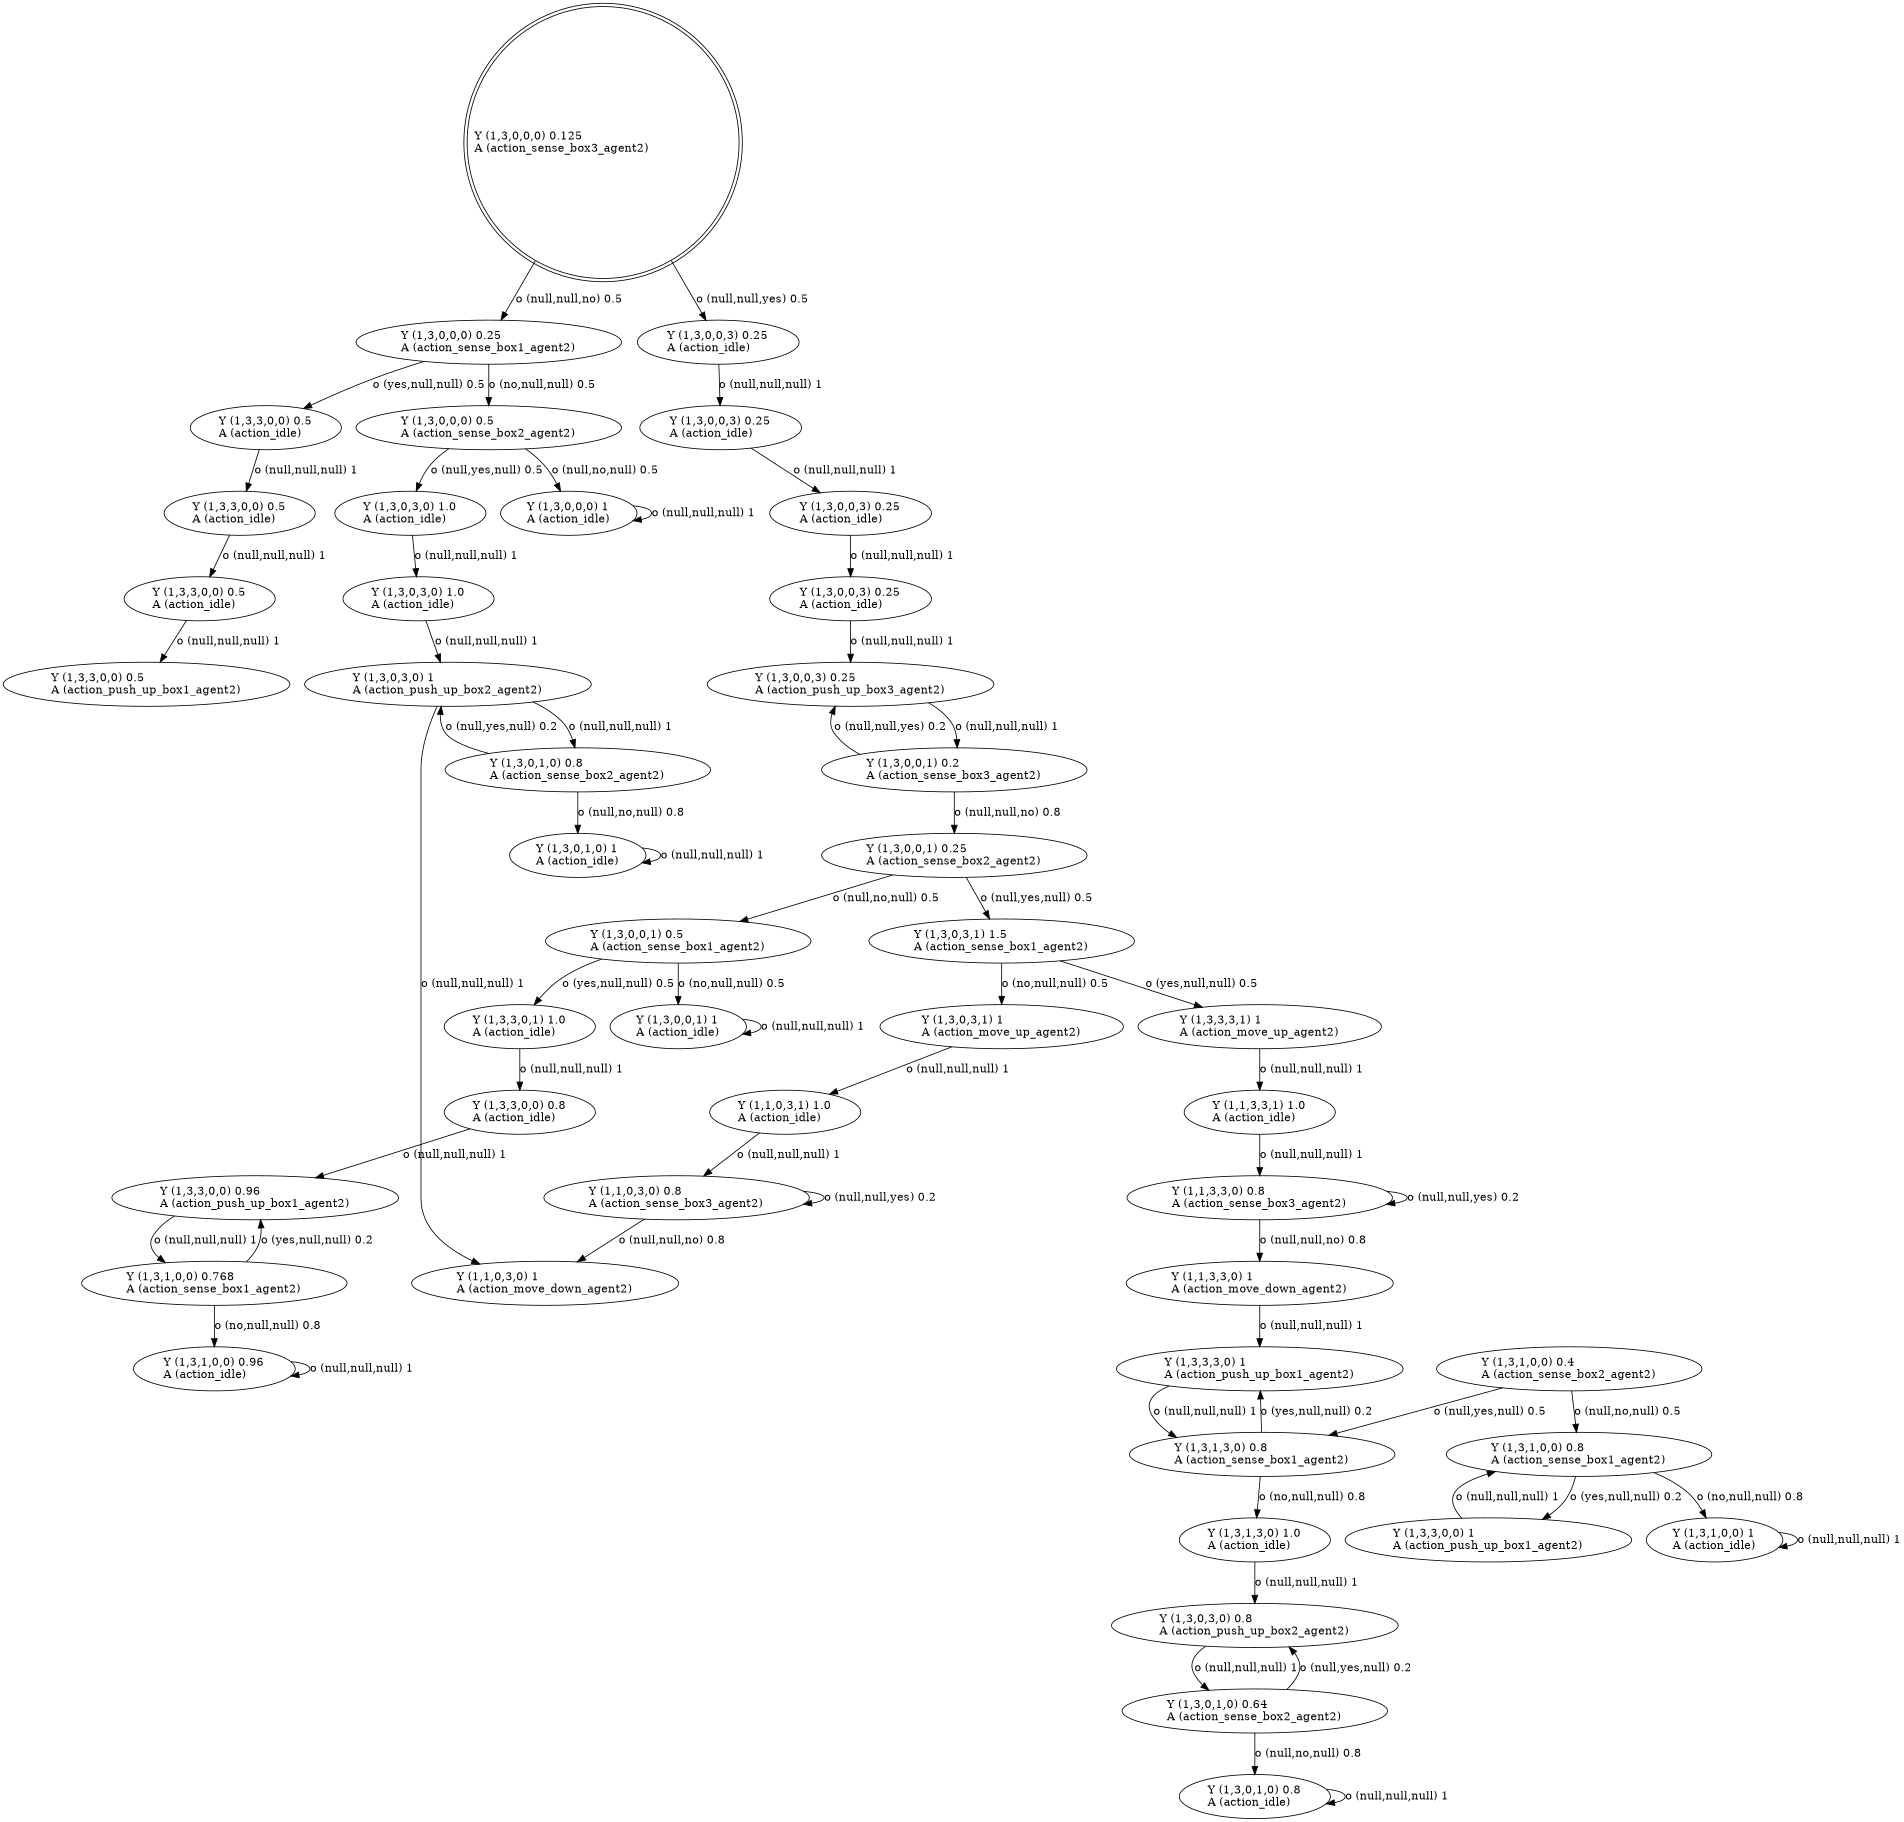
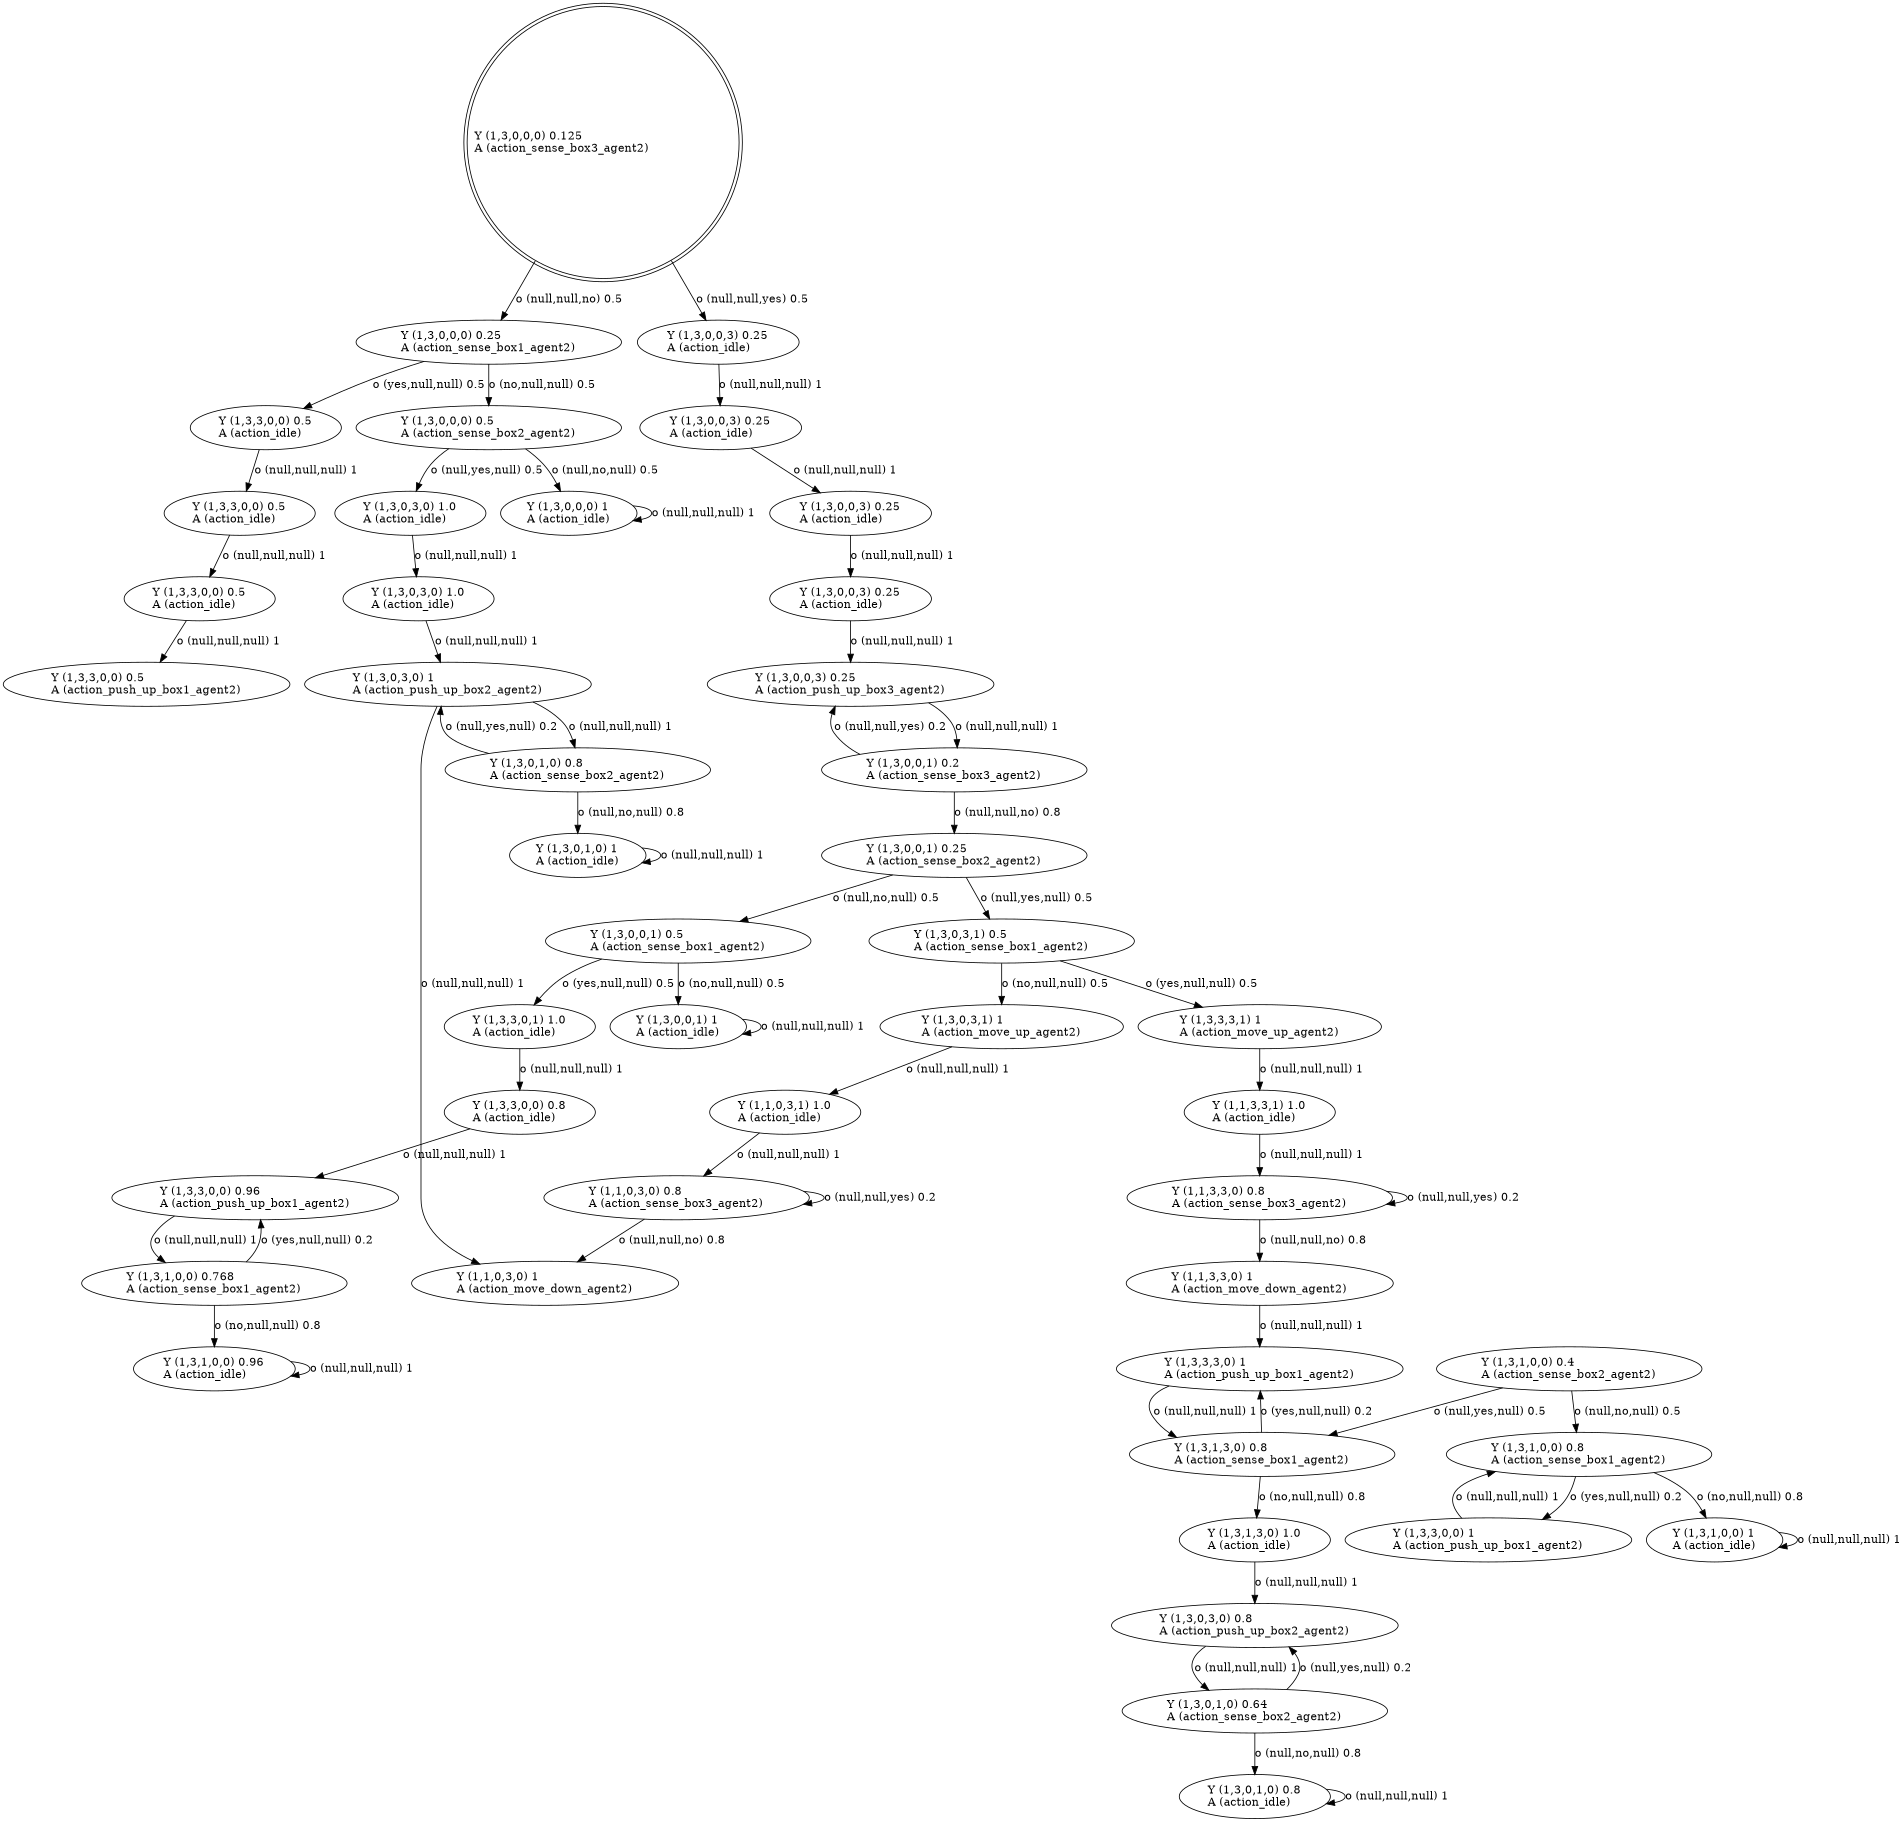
(1002, 941) -> (1002, 941)
